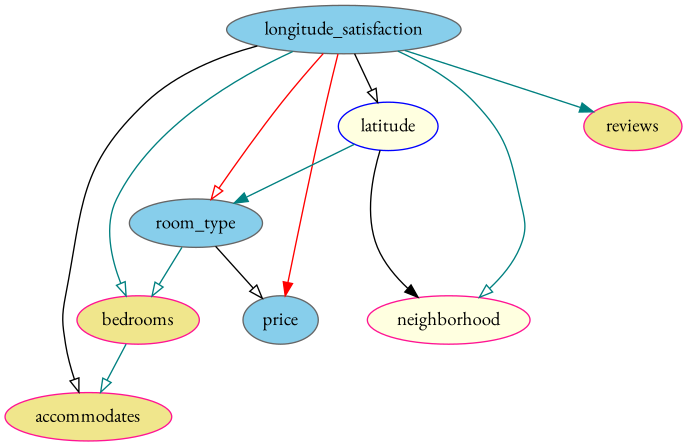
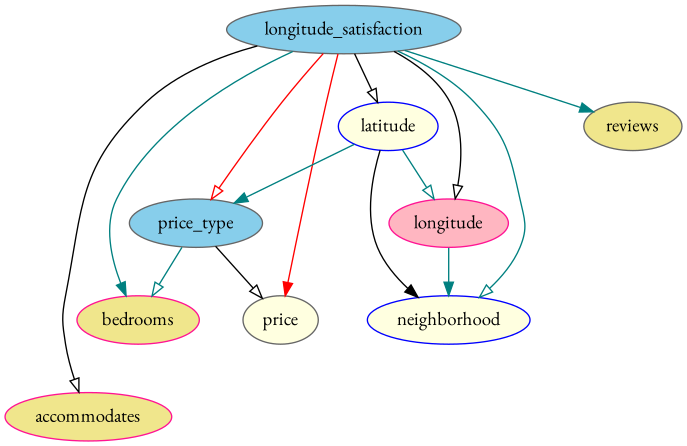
(633, 126) -> (633, 126)
(160, 140) -> (160, 140)
(196, 223) -> (196, 223)
none -> (449, 223)
(281, 320) -> (281, 320)
(449, 320) -> (449, 320)
(117, 362) -> none
